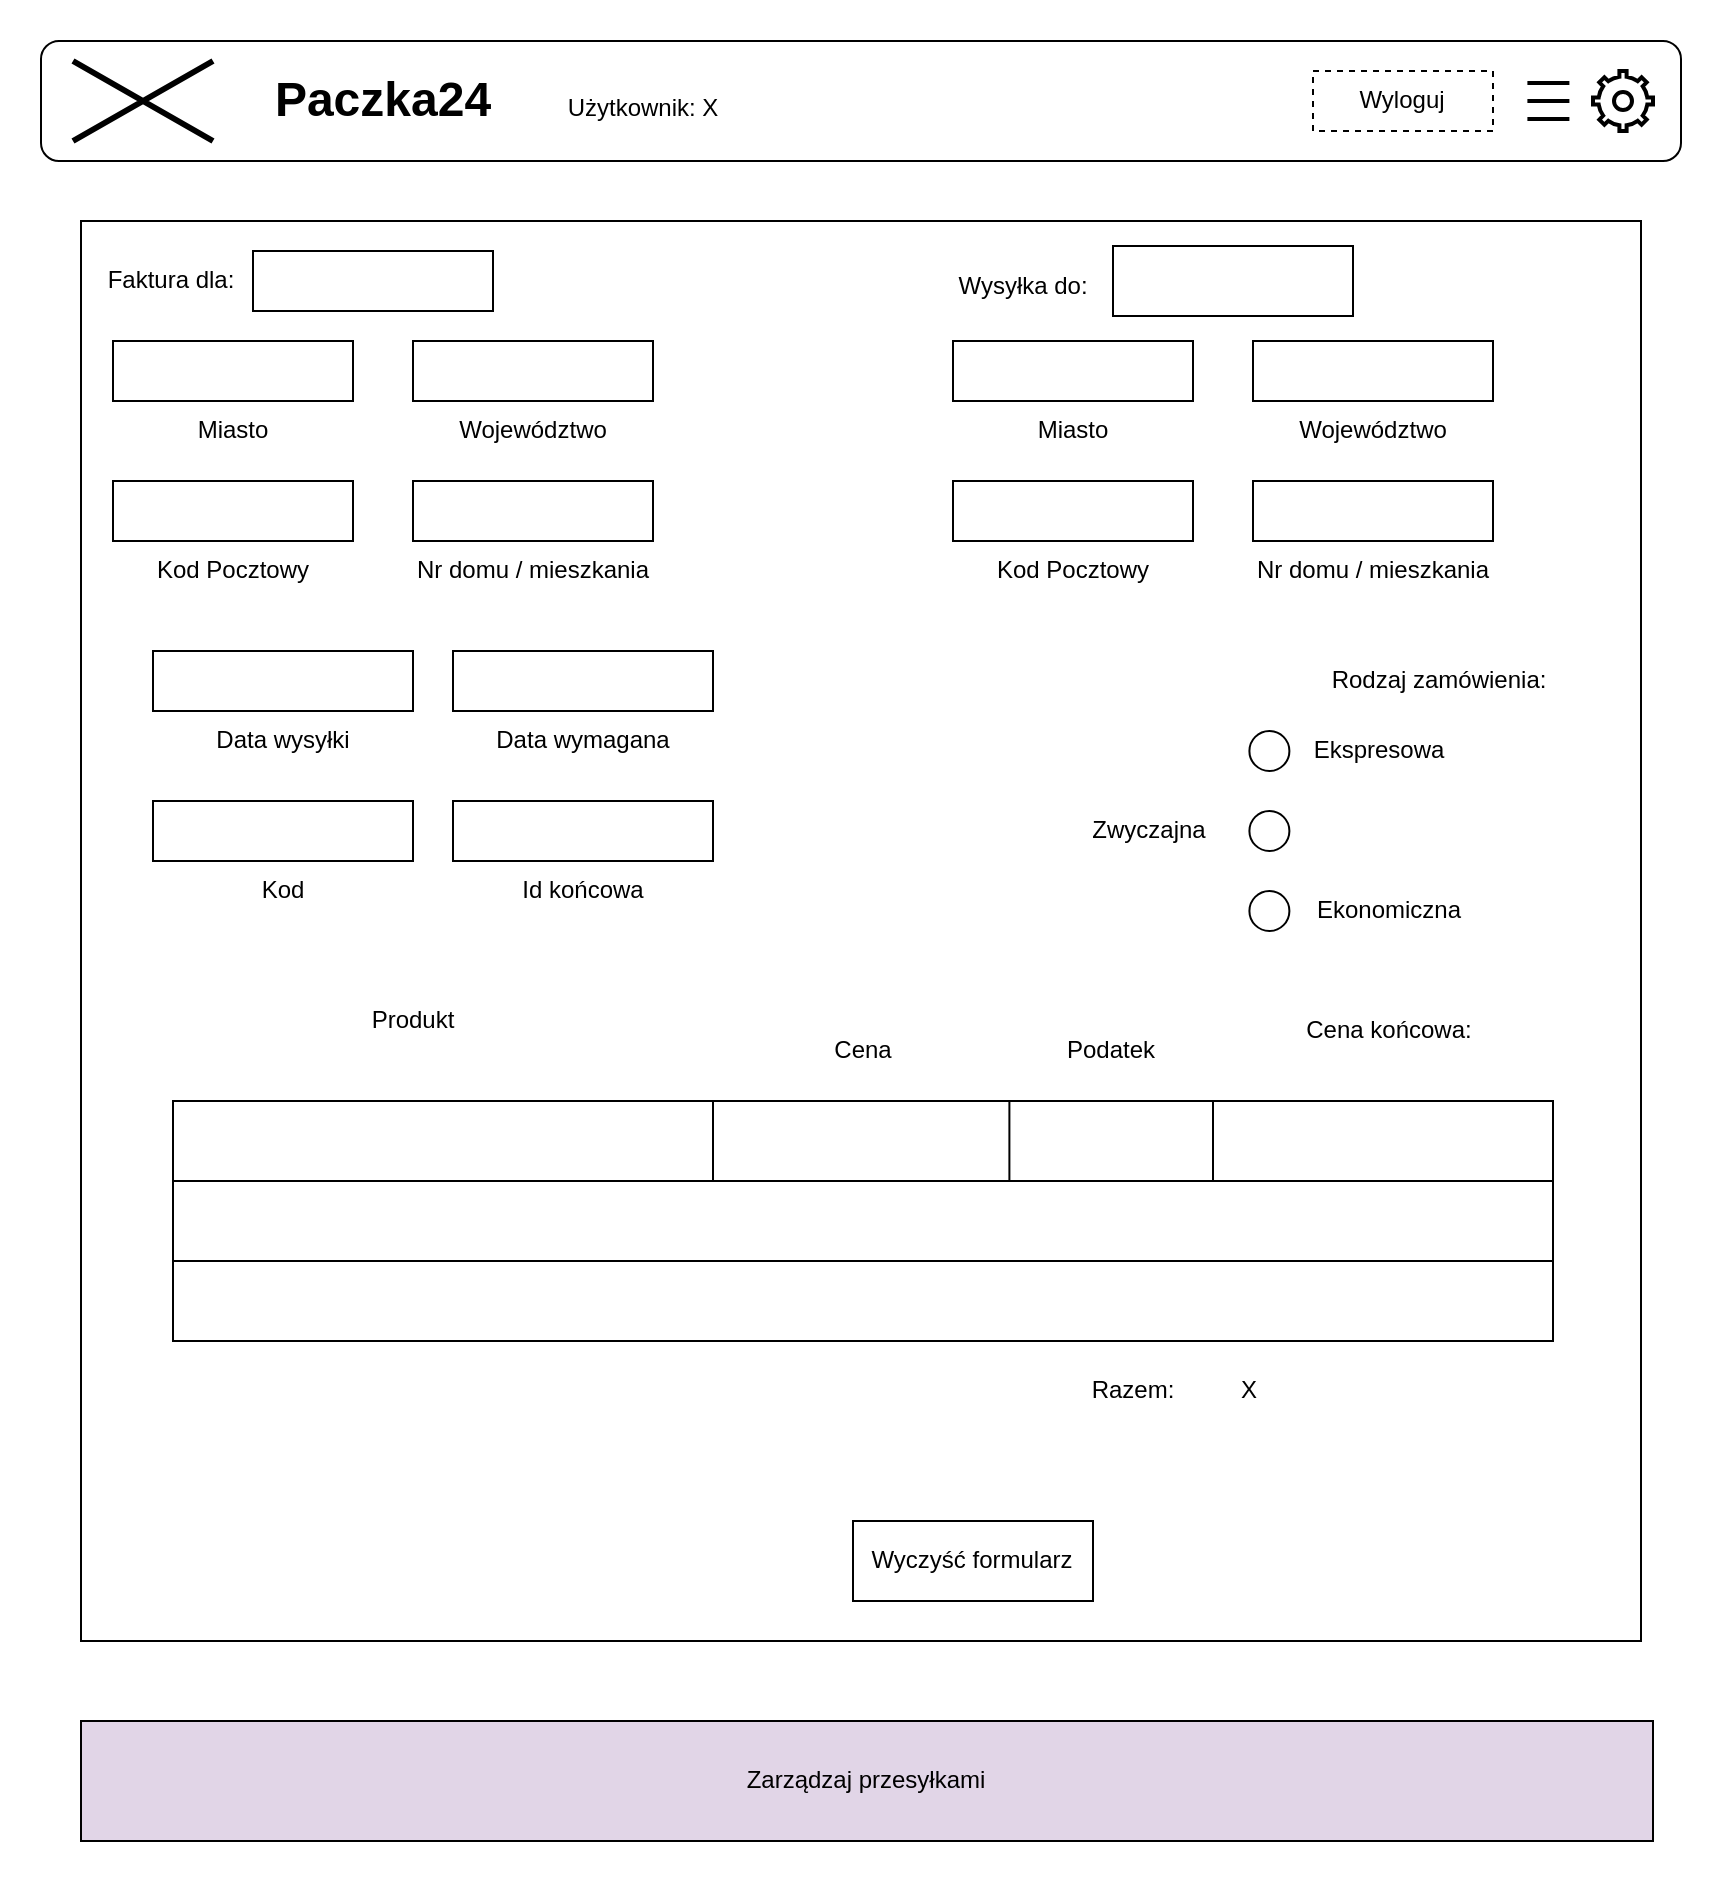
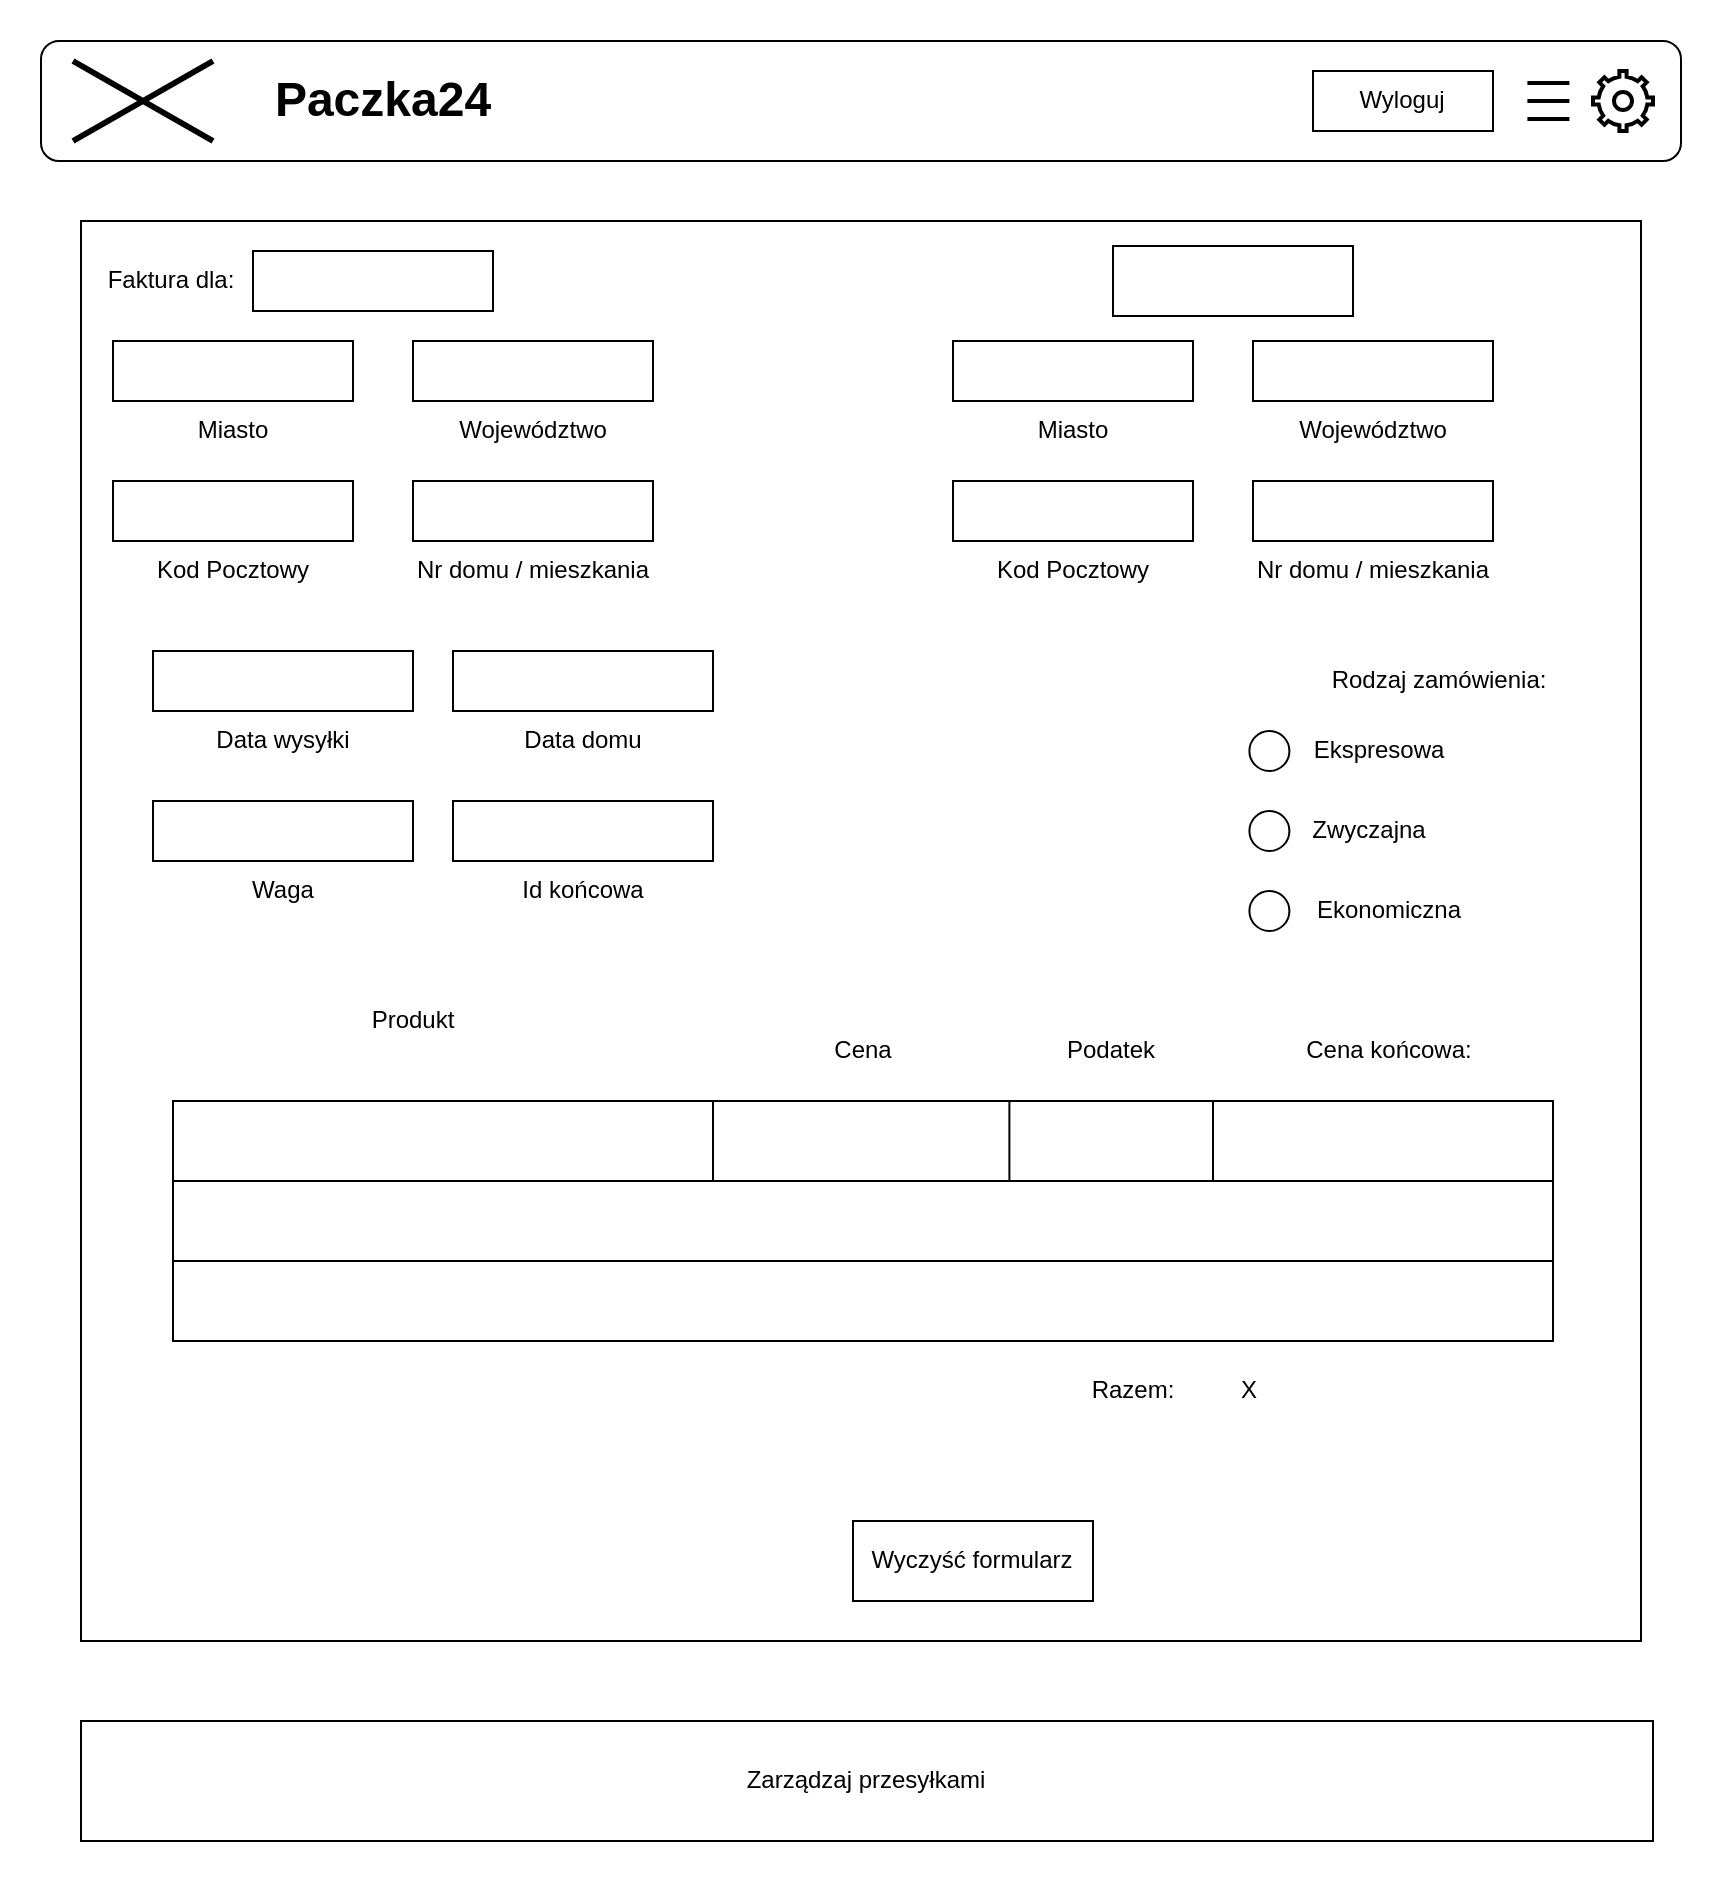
(1403, 101) -> (1403, 101)
(643, 108) -> none
(1023, 286) -> none
(584, 741) -> (584, 741)
(1149, 831) -> (1369, 831)
(284, 891) -> (284, 891)
(1389, 1031) -> (1389, 1051)
(867, 1781) -> (867, 1781)
